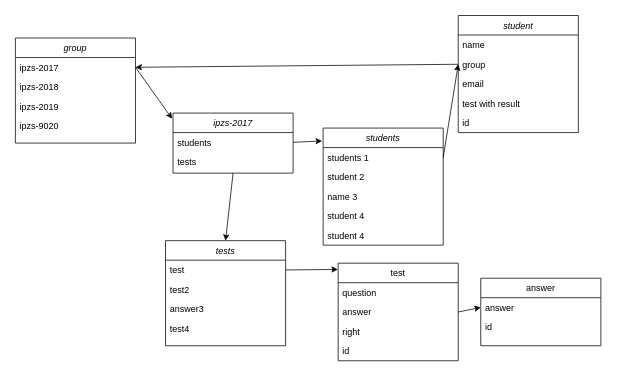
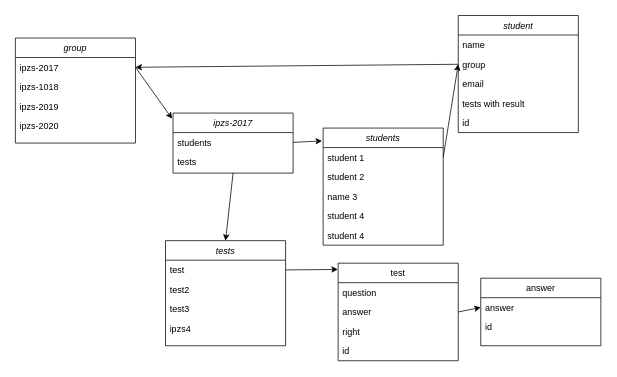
(41, 87) -> (41, 87)
(498, 104) -> (500, 104)
(41, 126) -> (41, 126)
(351, 158) -> (349, 158)
(187, 309) -> (182, 309)
(182, 329) -> (181, 329)
